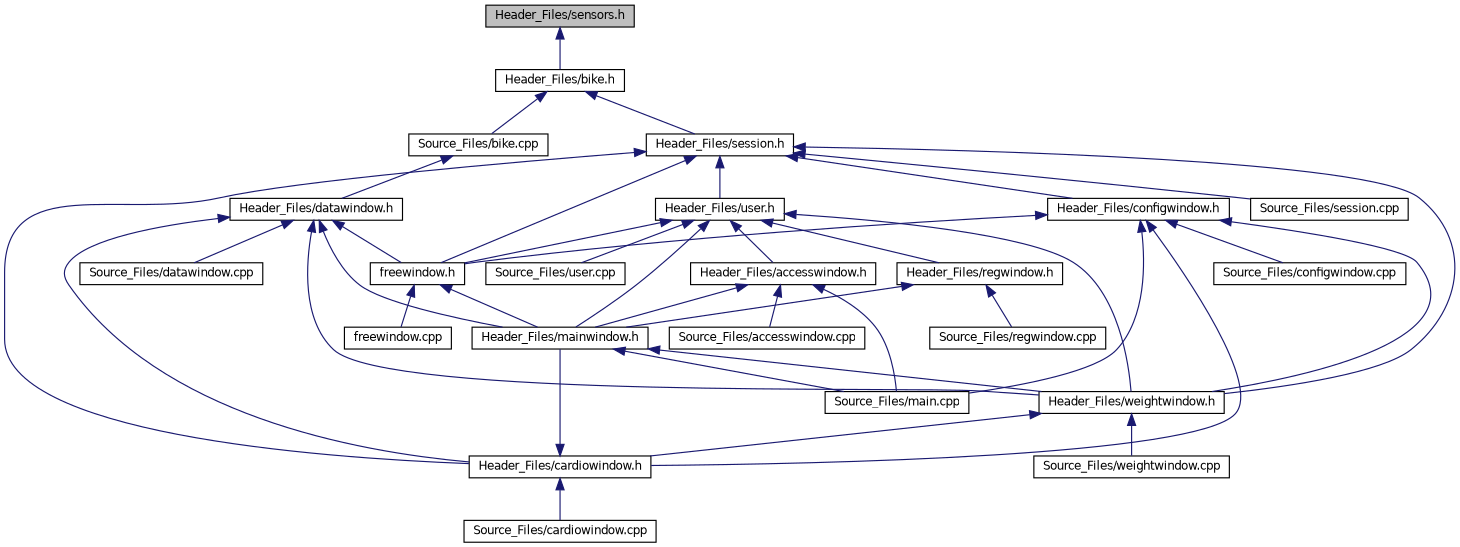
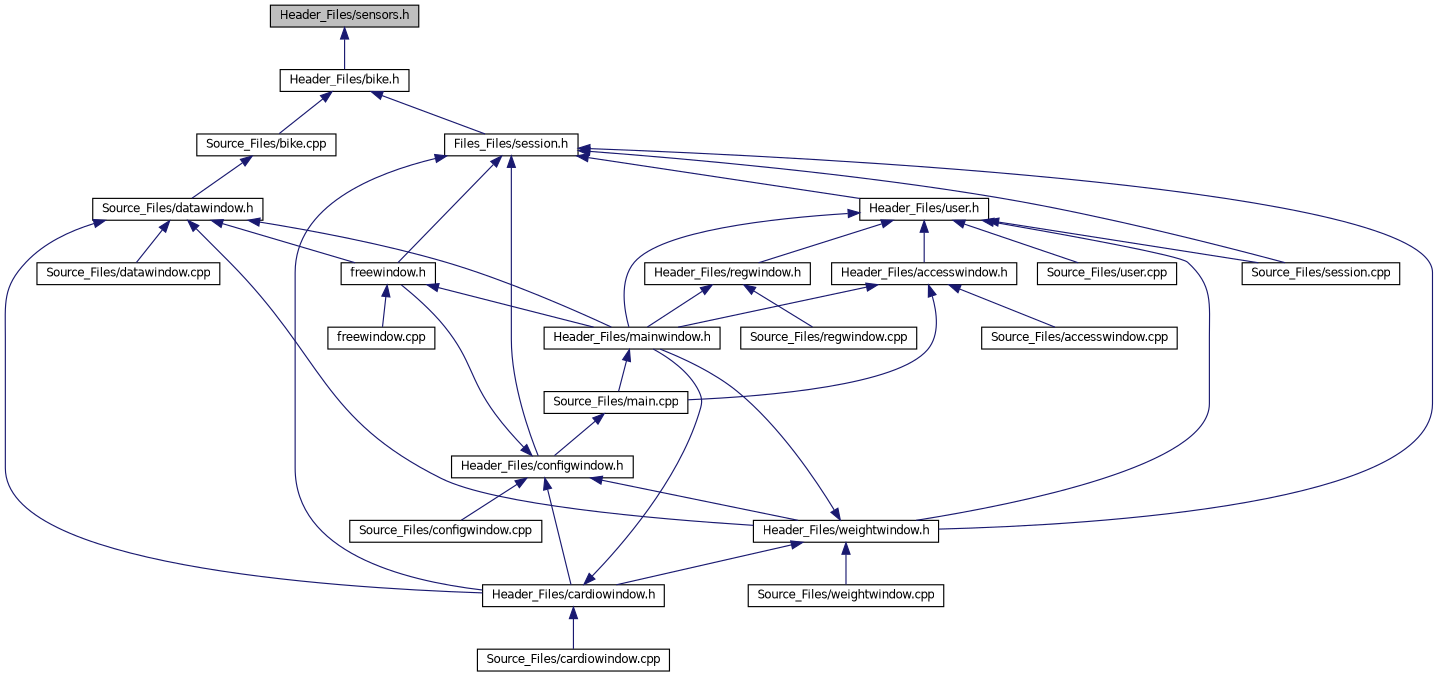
(720, 145) -> (511, 145)
(316, 209) -> (178, 209)
(563, 243) -> (1167, 249)
(1104, 359) -> (575, 438)
(851, 371) -> (761, 414)
